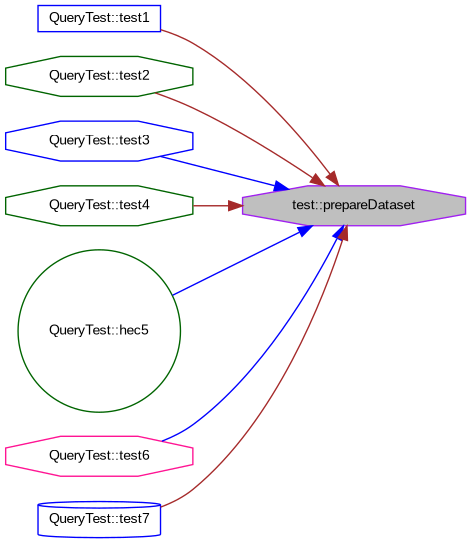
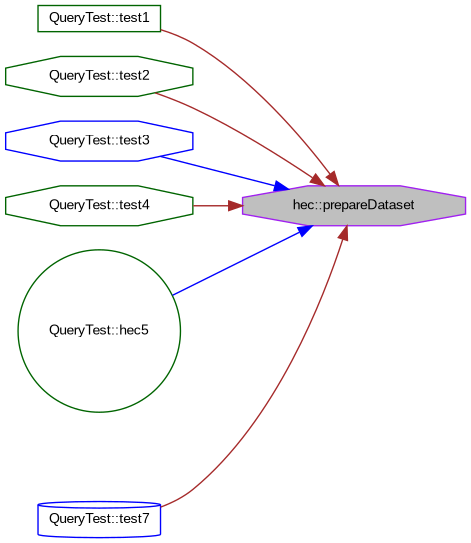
(99, 19) -> (99, 19)
(354, 206) -> (354, 206)
(99, 456) -> none
